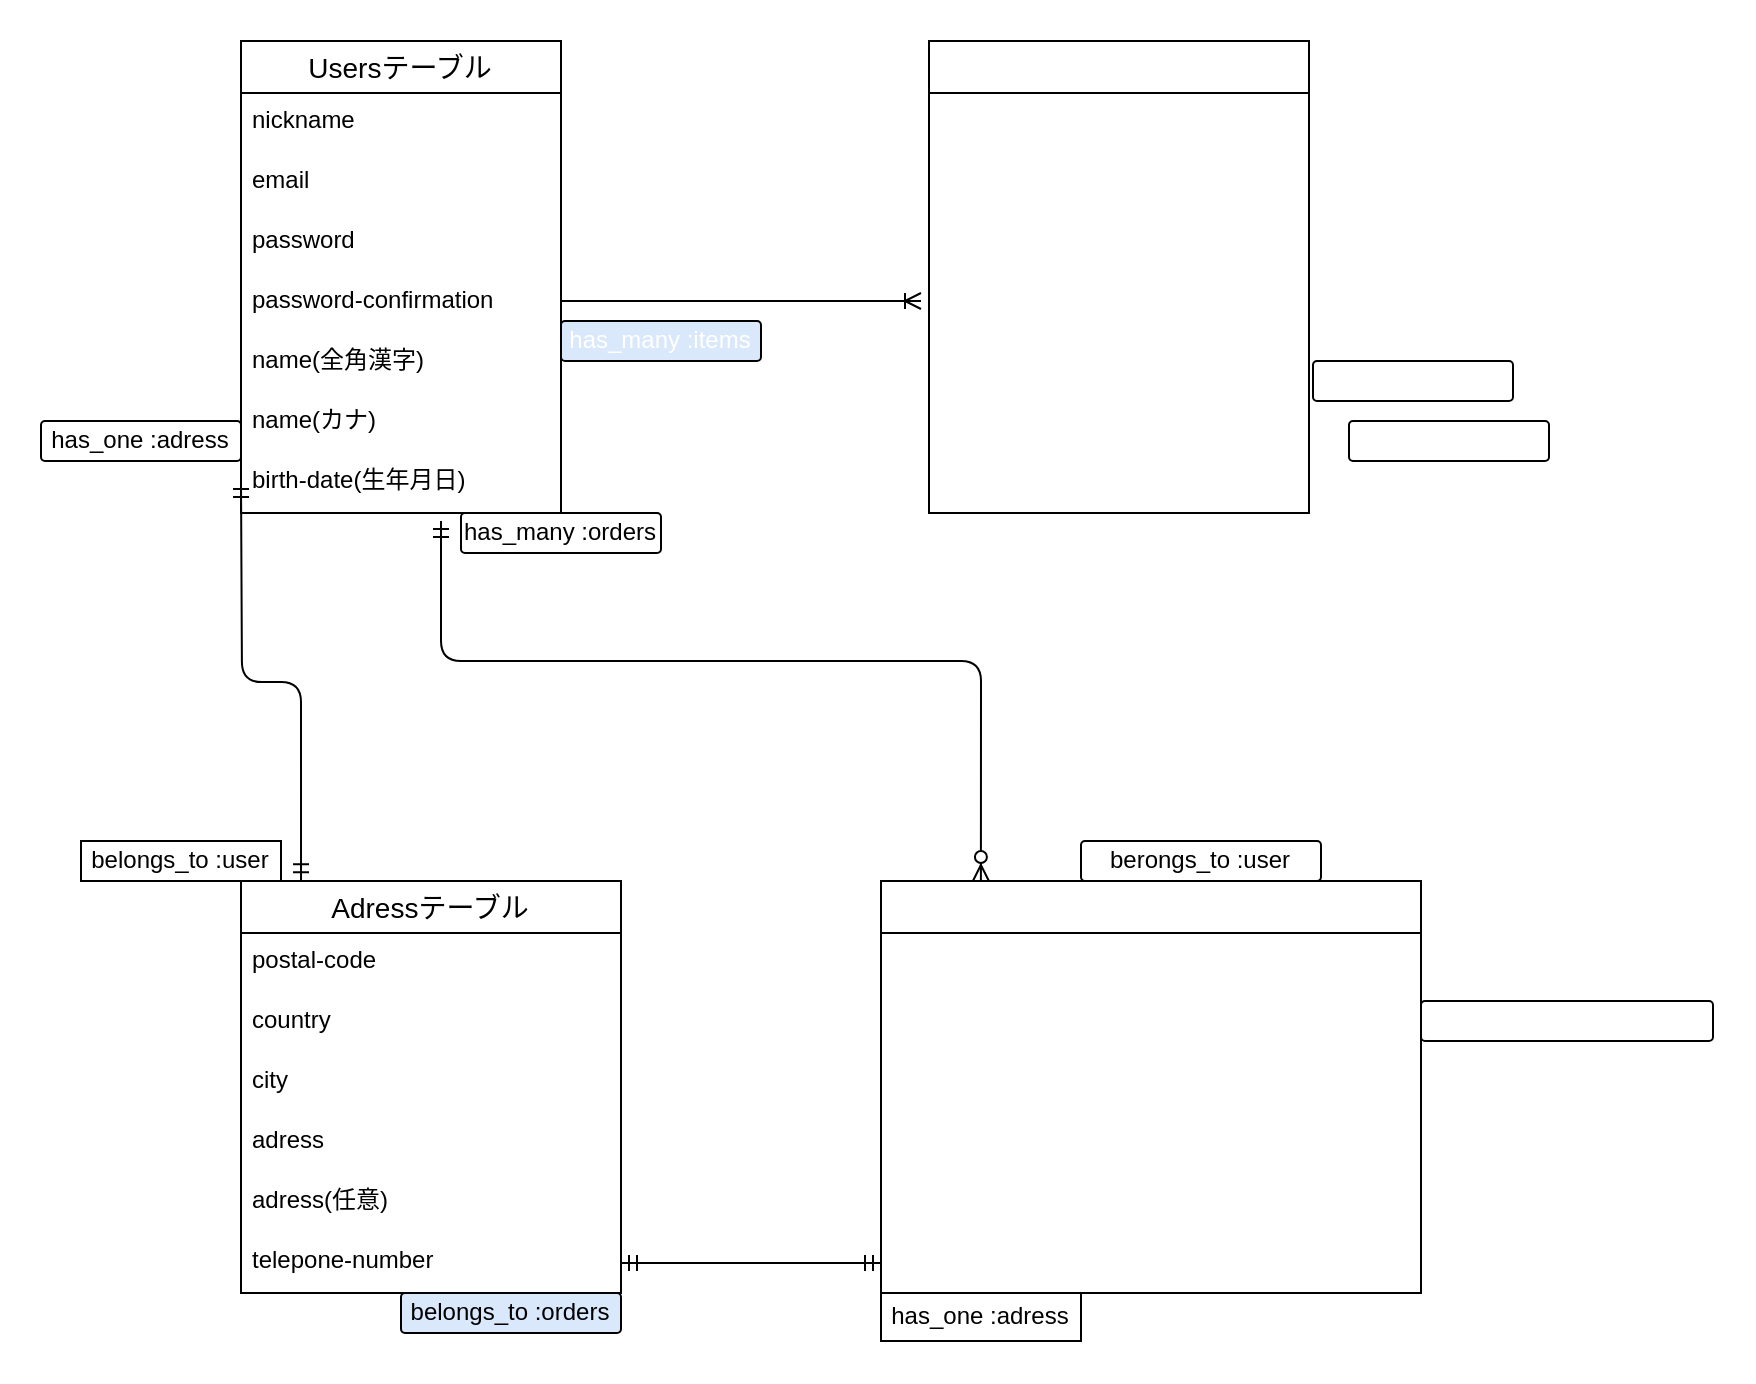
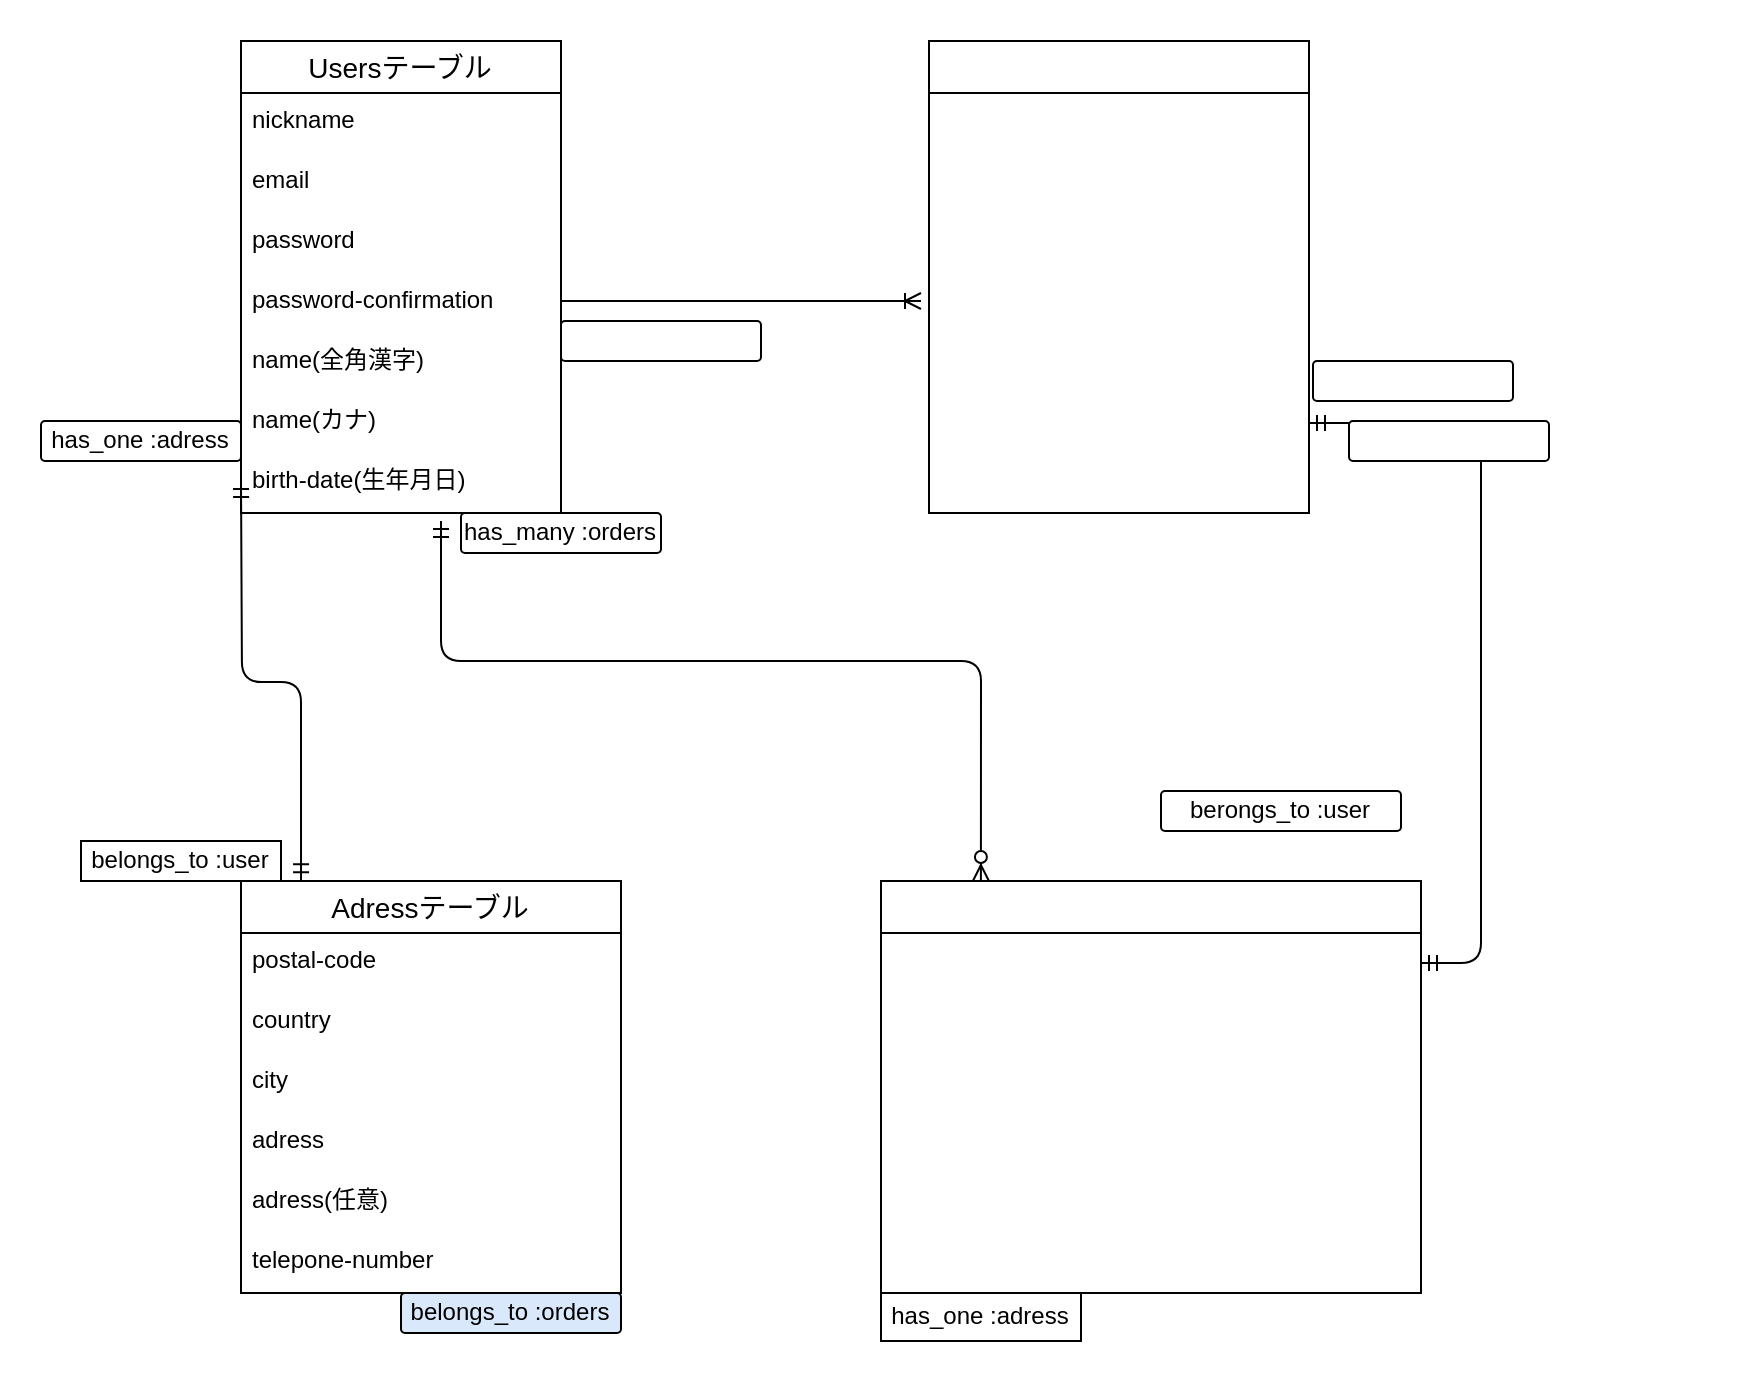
(661, 341) -> (661, 341)
none -> (1481, 733)
(1201, 861) -> (1281, 811)
(1567, 1021) -> none
(751, 1263) -> none
